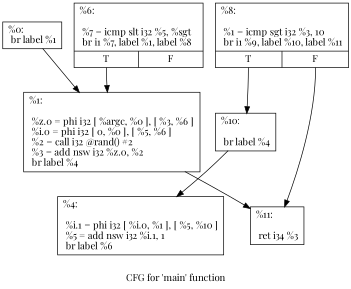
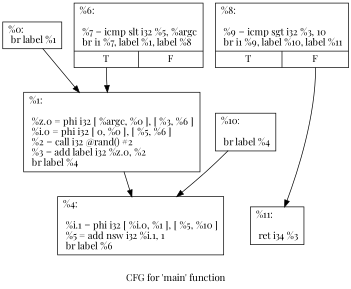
(136, 32) -> (139, 32)
(273, 32) -> (274, 32)
(248, 87) -> none
(86, 153) -> (88, 153)
(215, 188) -> (127, 181)
